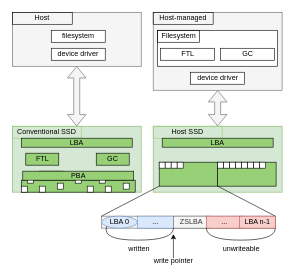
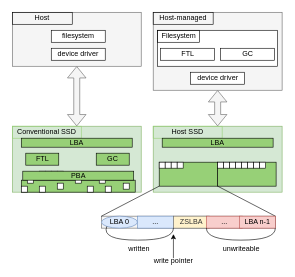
(192, 222) -> (192, 222)
